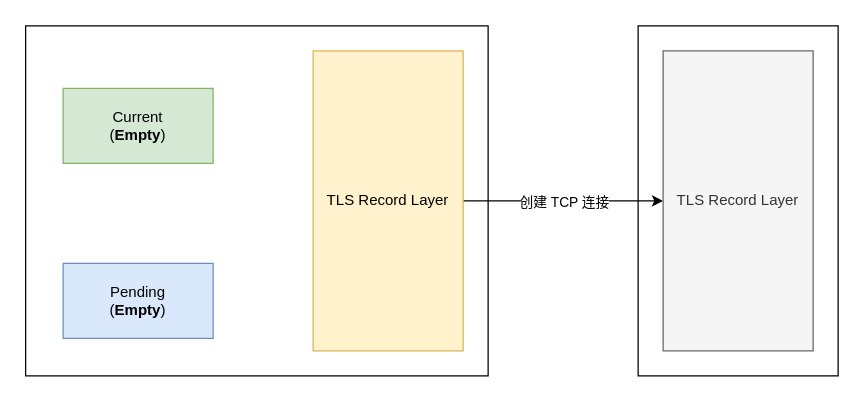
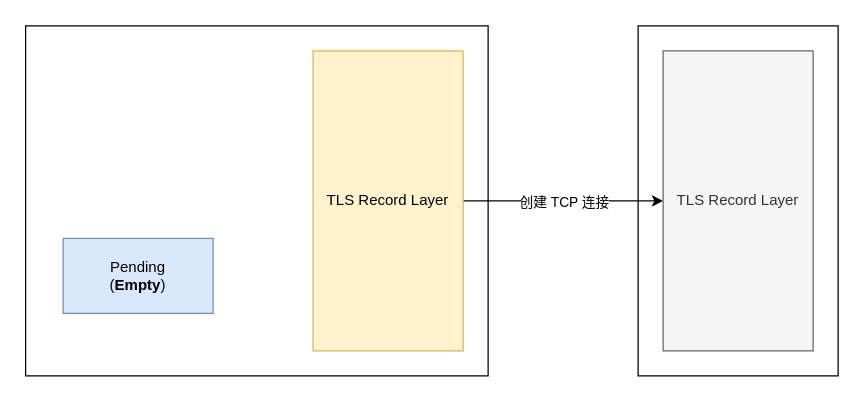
(138, 126) -> none
(138, 301) -> (138, 276)
